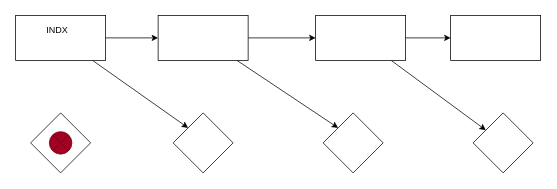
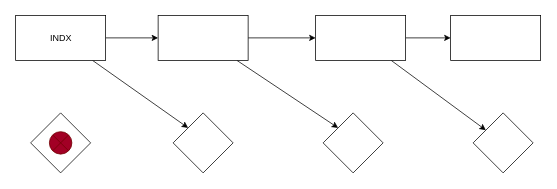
(57, 30) -> (60, 38)
